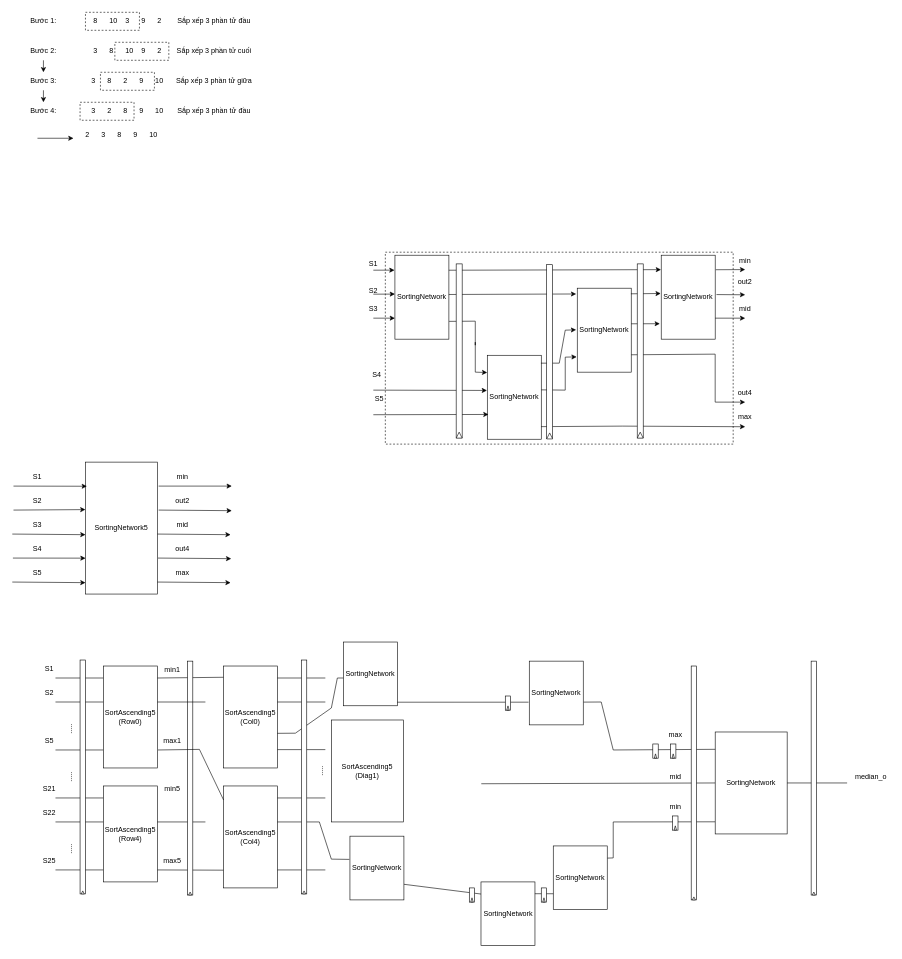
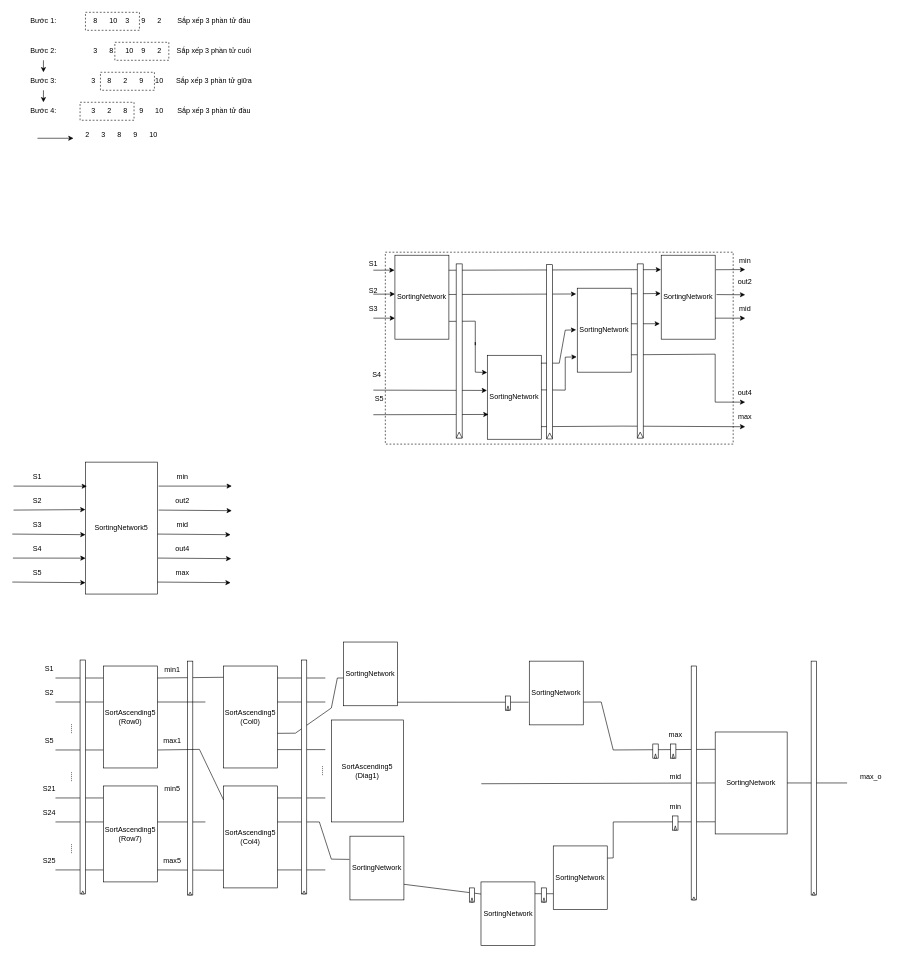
(872, 777) -> (872, 777)
(50, 813) -> (50, 813)
(131, 834) -> (131, 834)
